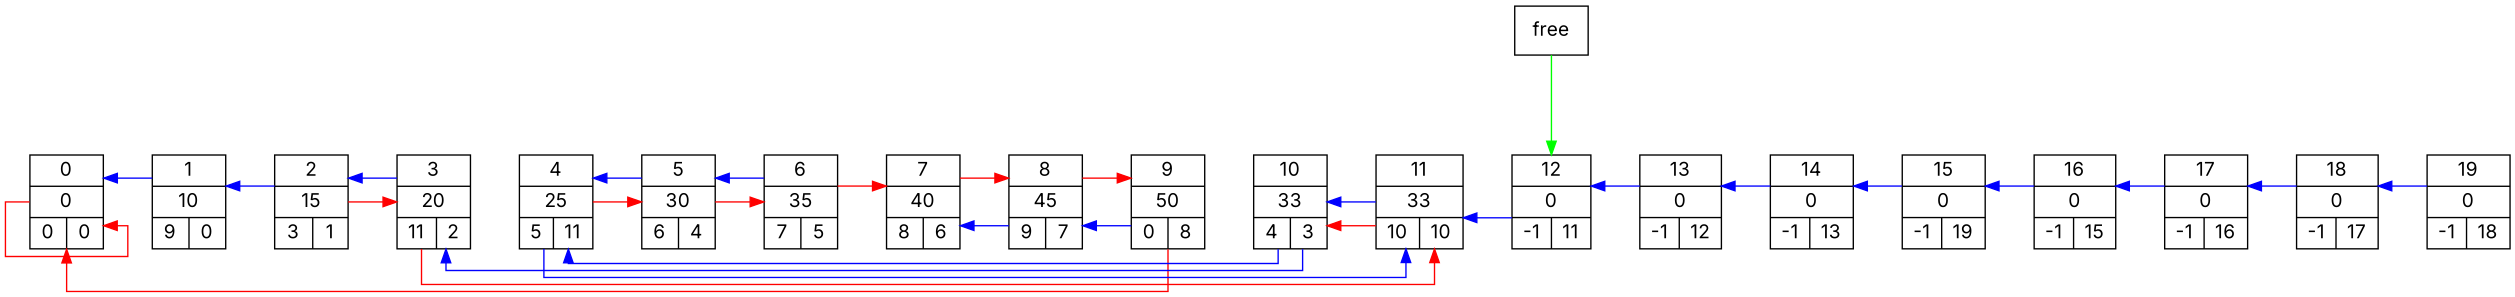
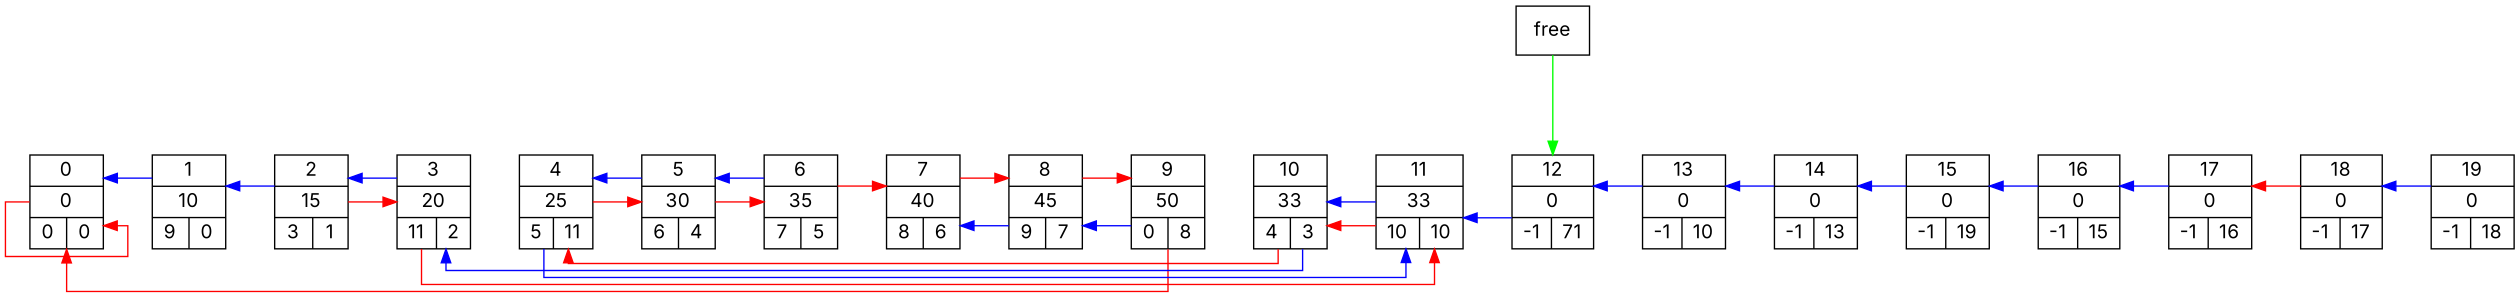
(2279, 186) -> (2283, 186)
(1571, 233) -> (1573, 233)
(1700, 233) -> (1704, 233)
(930, 263) -> (930, 263)
